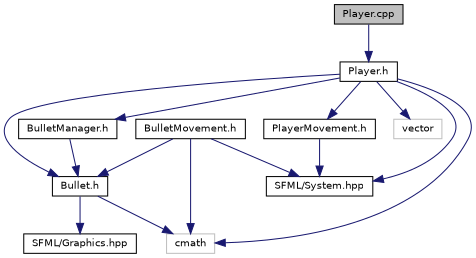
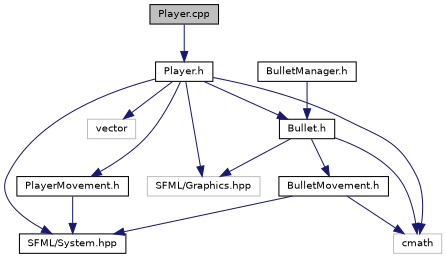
(233, 98) -> (193, 124)
(140, 155) -> (318, 153)
(80, 244) -> (204, 186)
